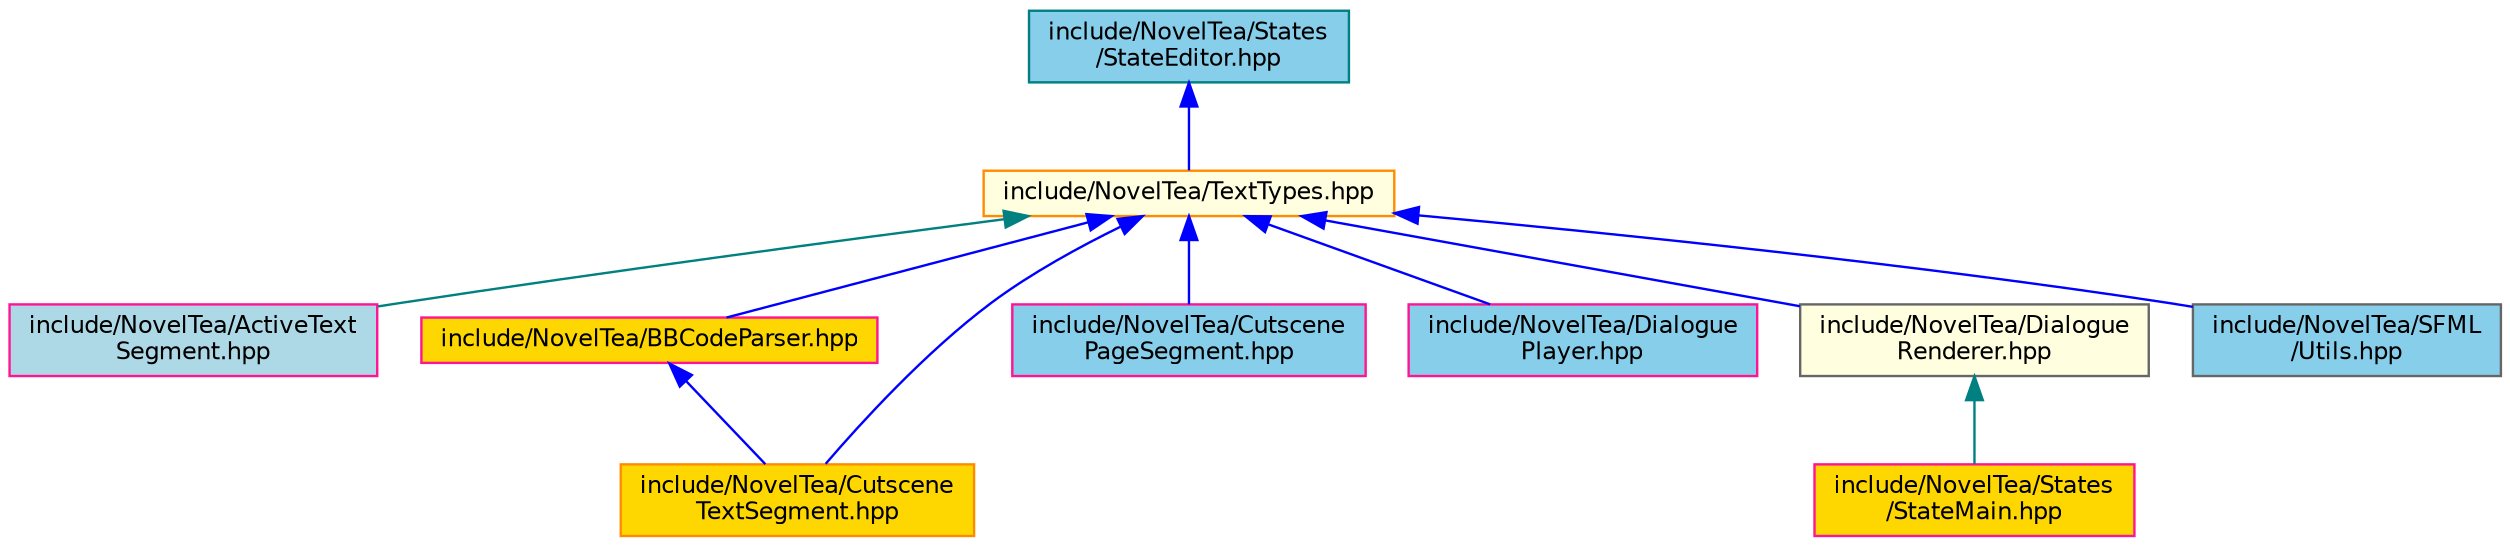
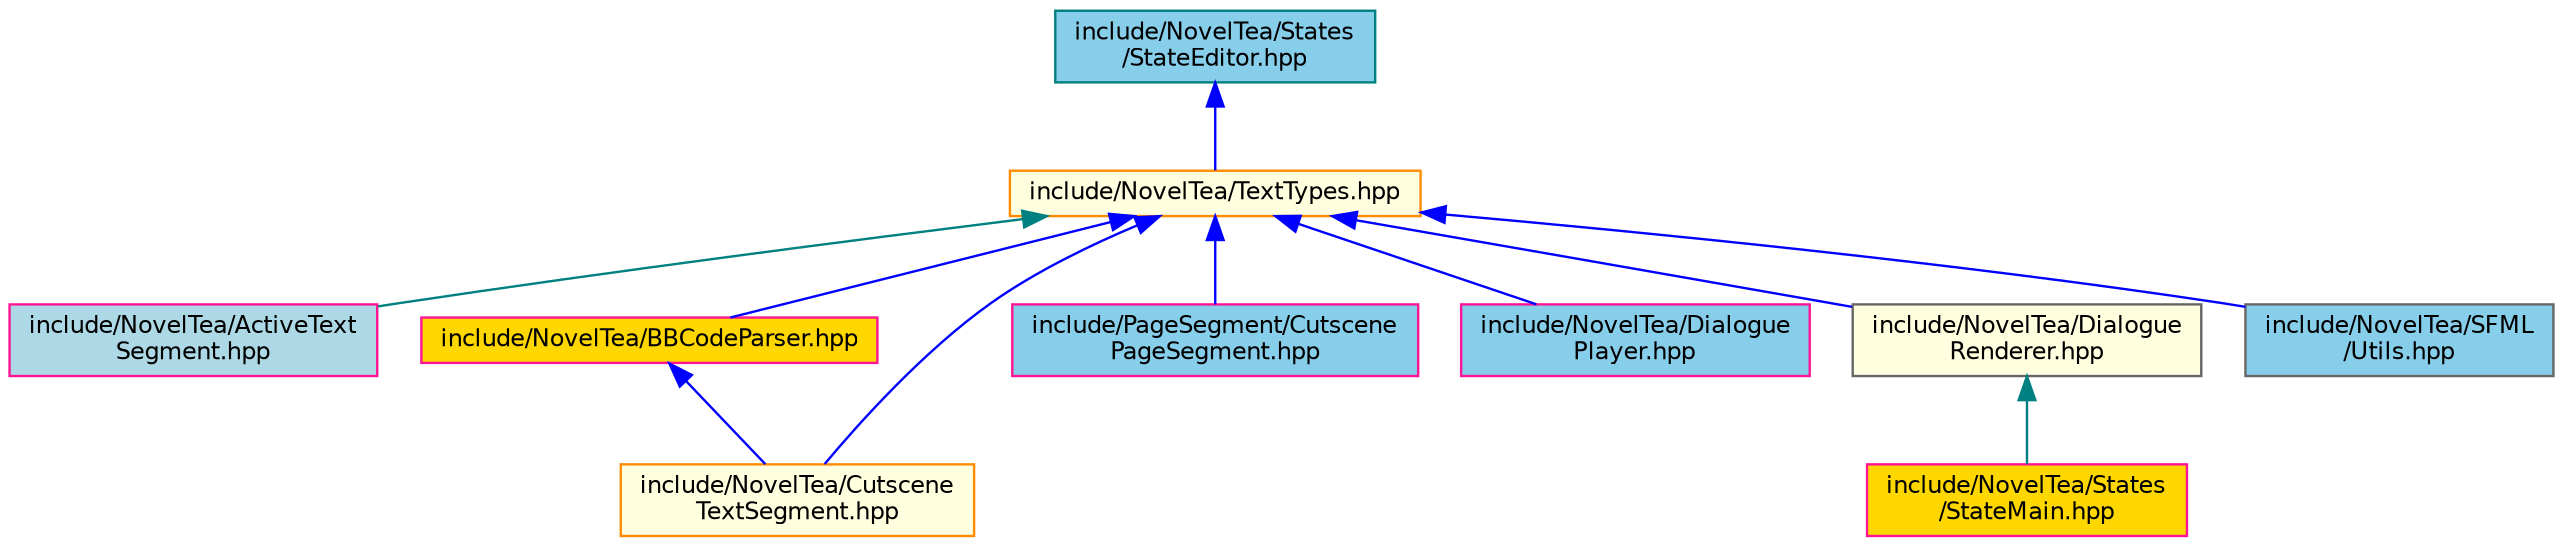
(1189, 340) -> (1215, 340)
(797, 500) -> (797, 500)
